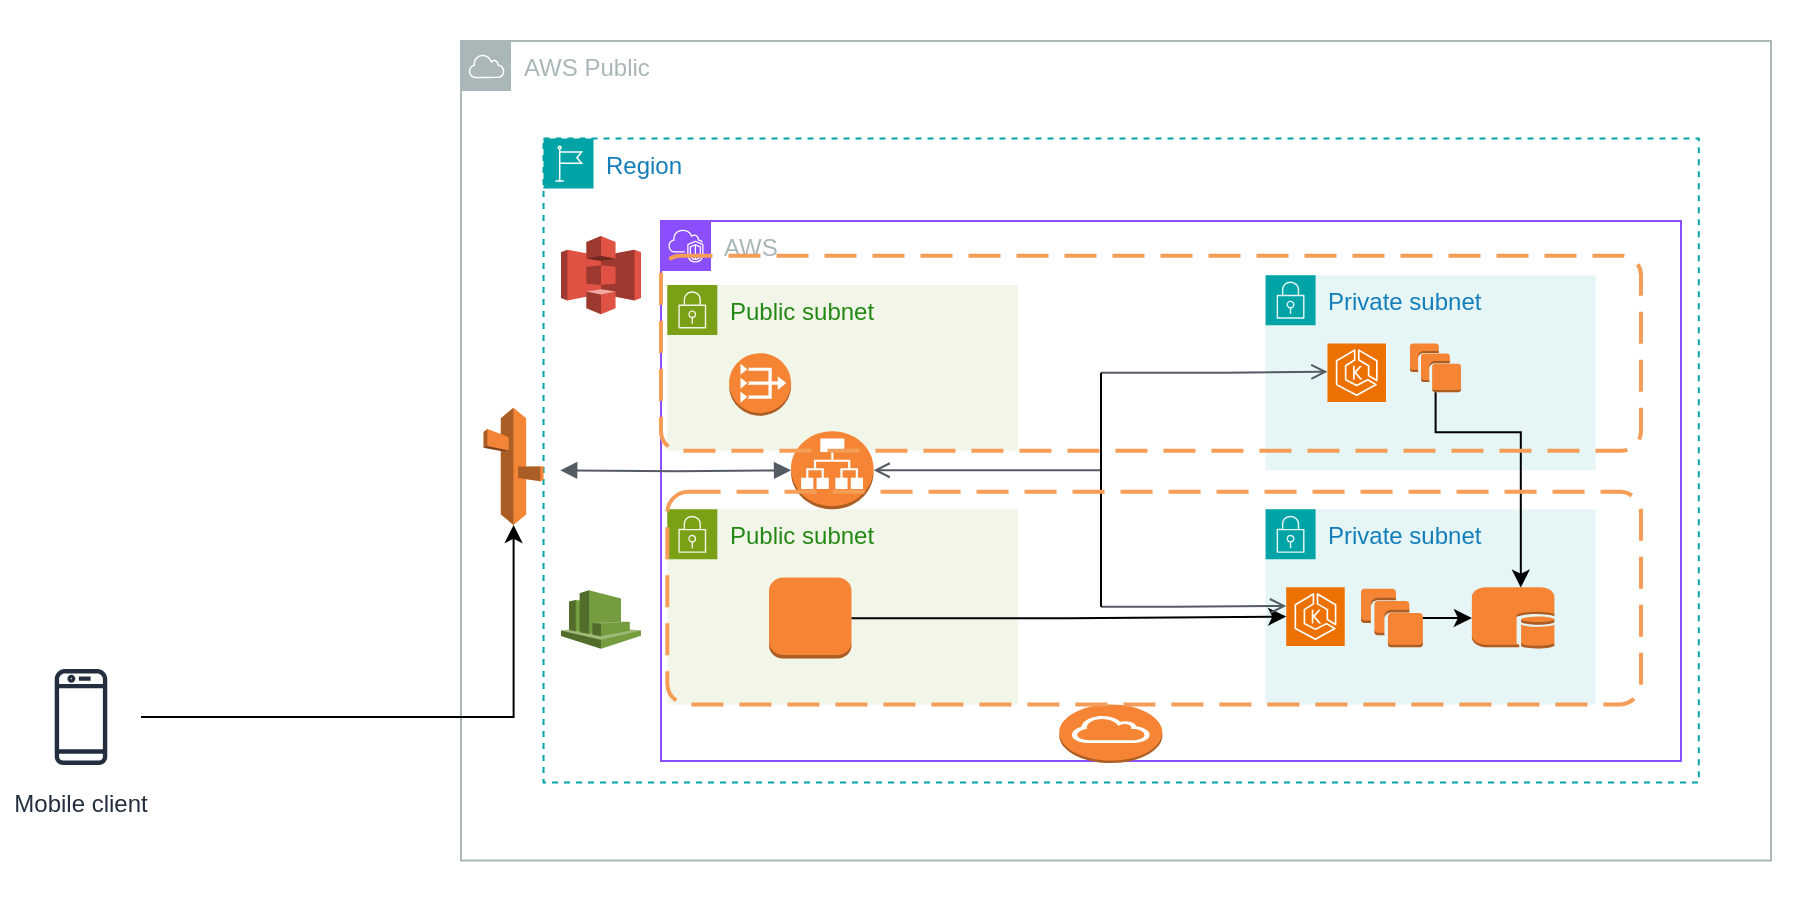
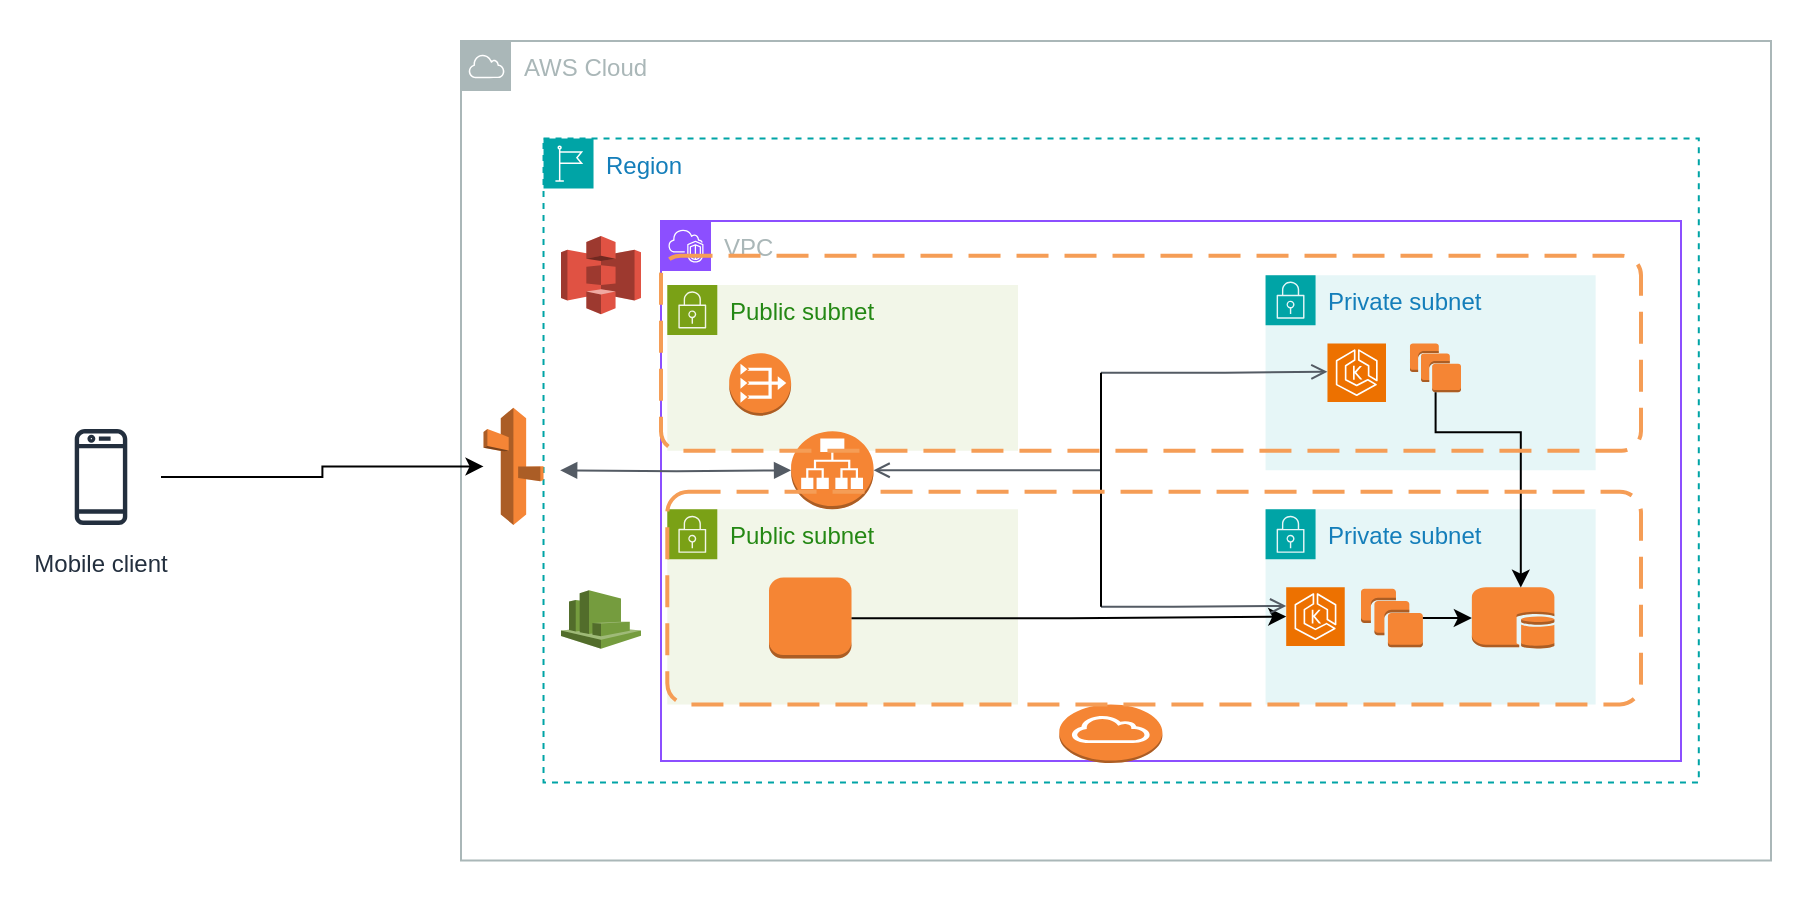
(583, 69) -> (579, 69)
(745, 249) -> (745, 249)
(81, 717) -> (101, 477)
